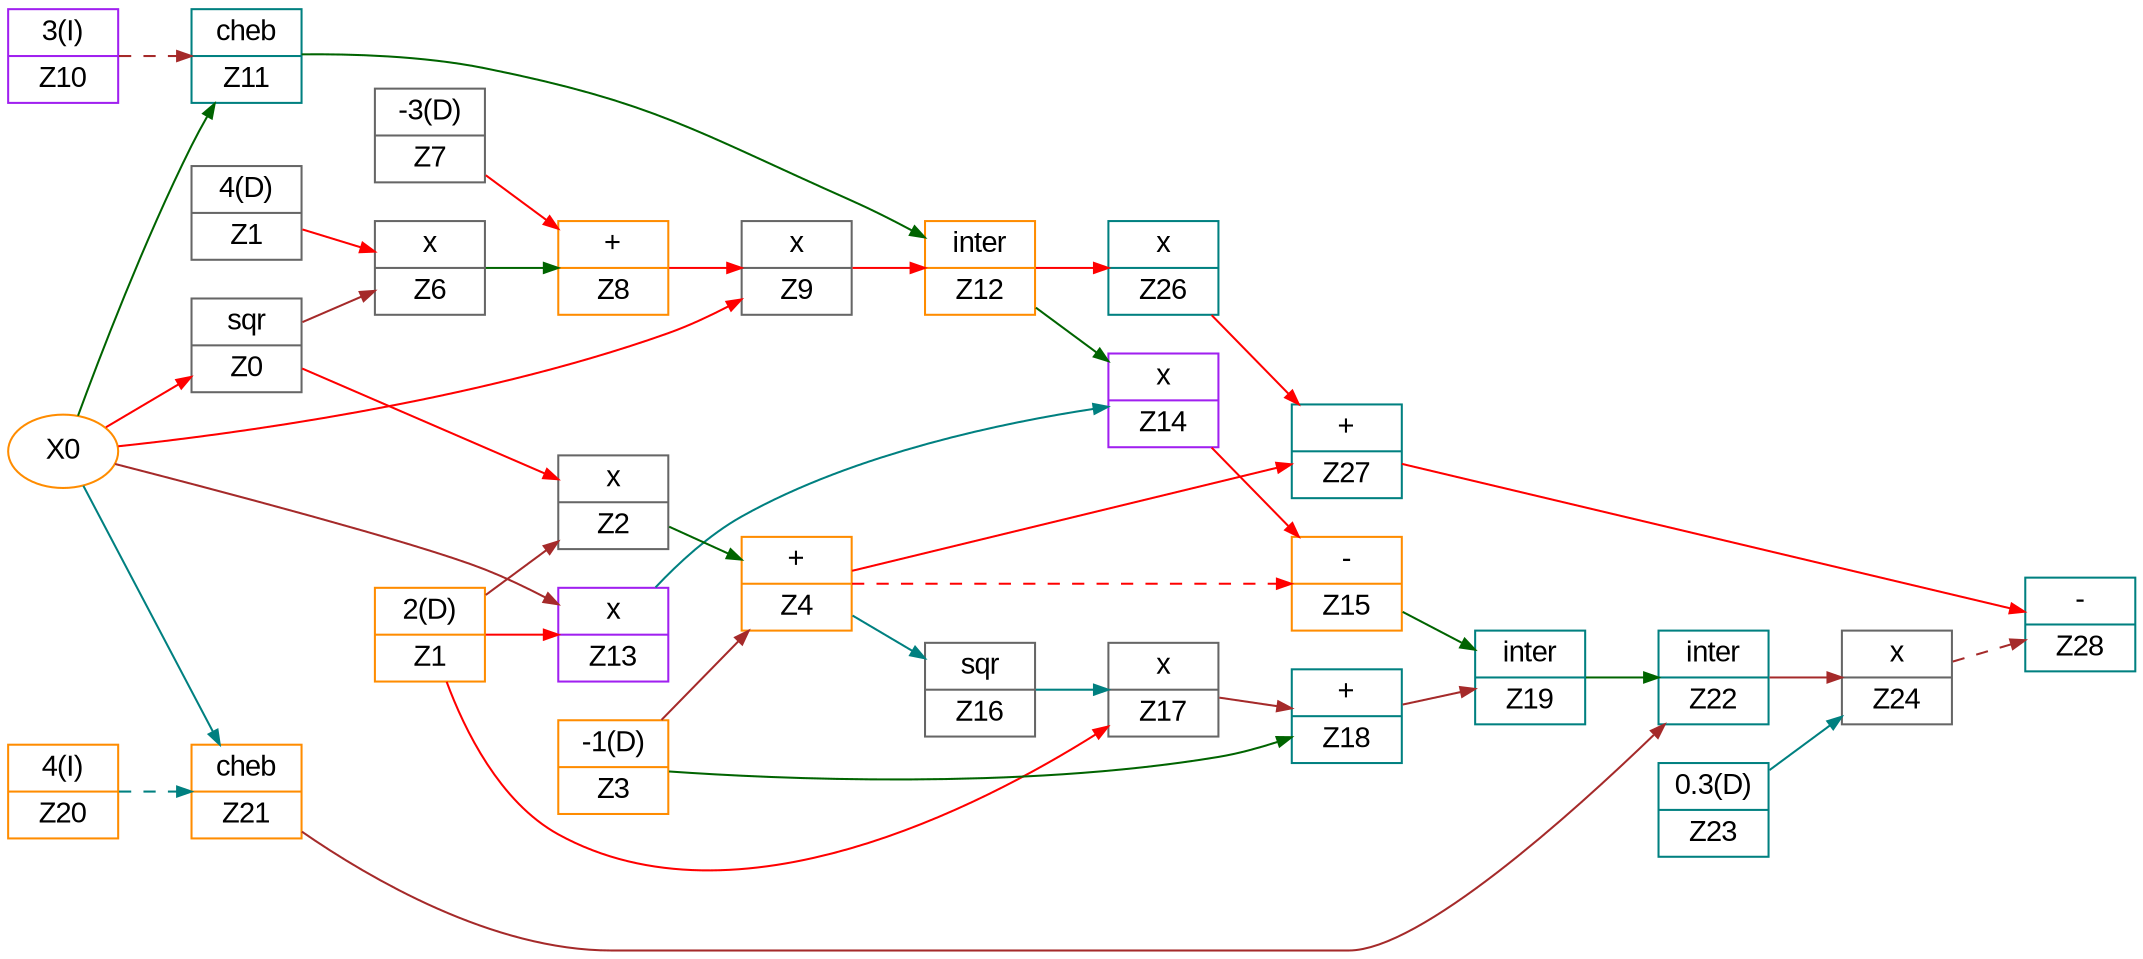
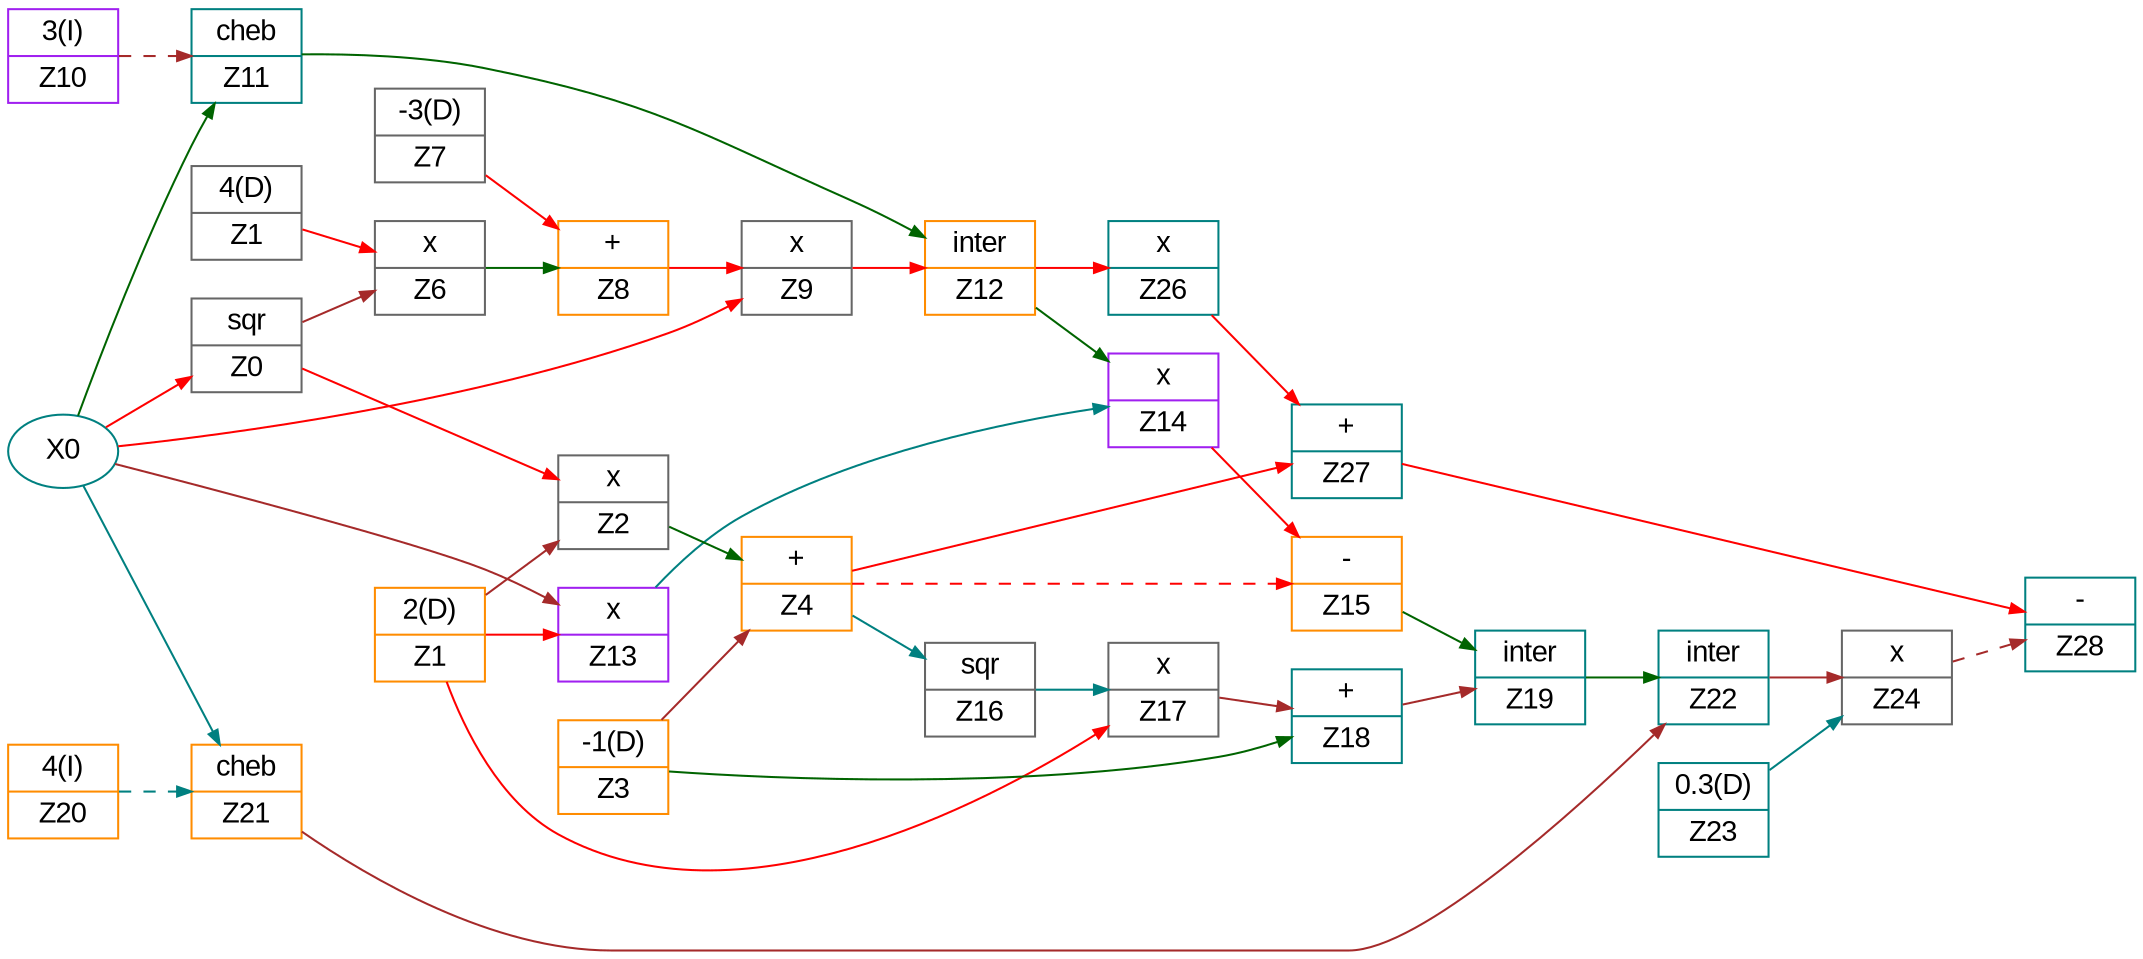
(63, 451) -> (63, 451)
